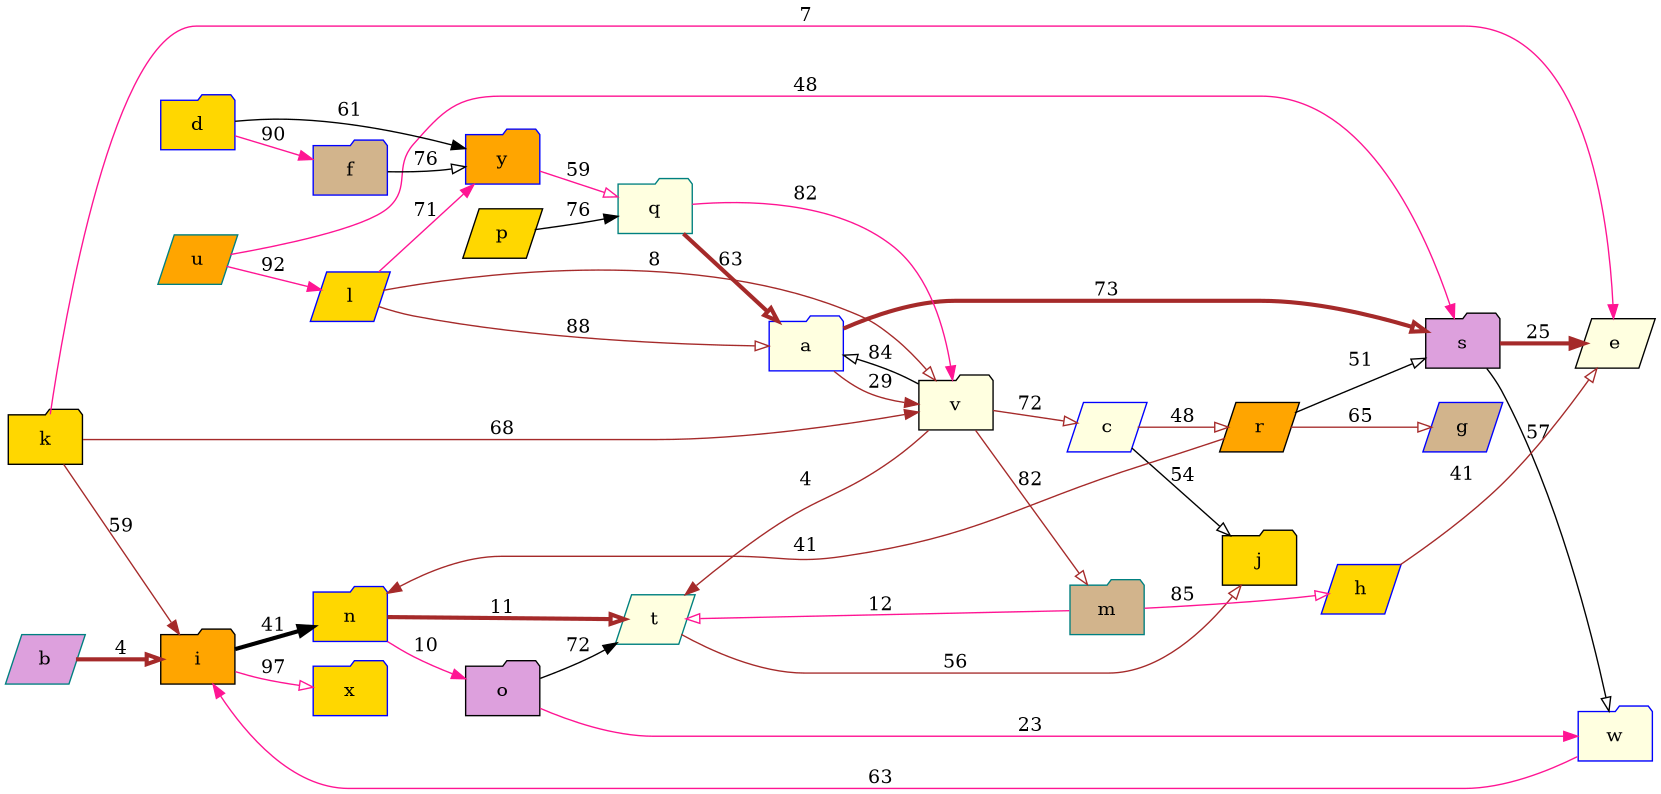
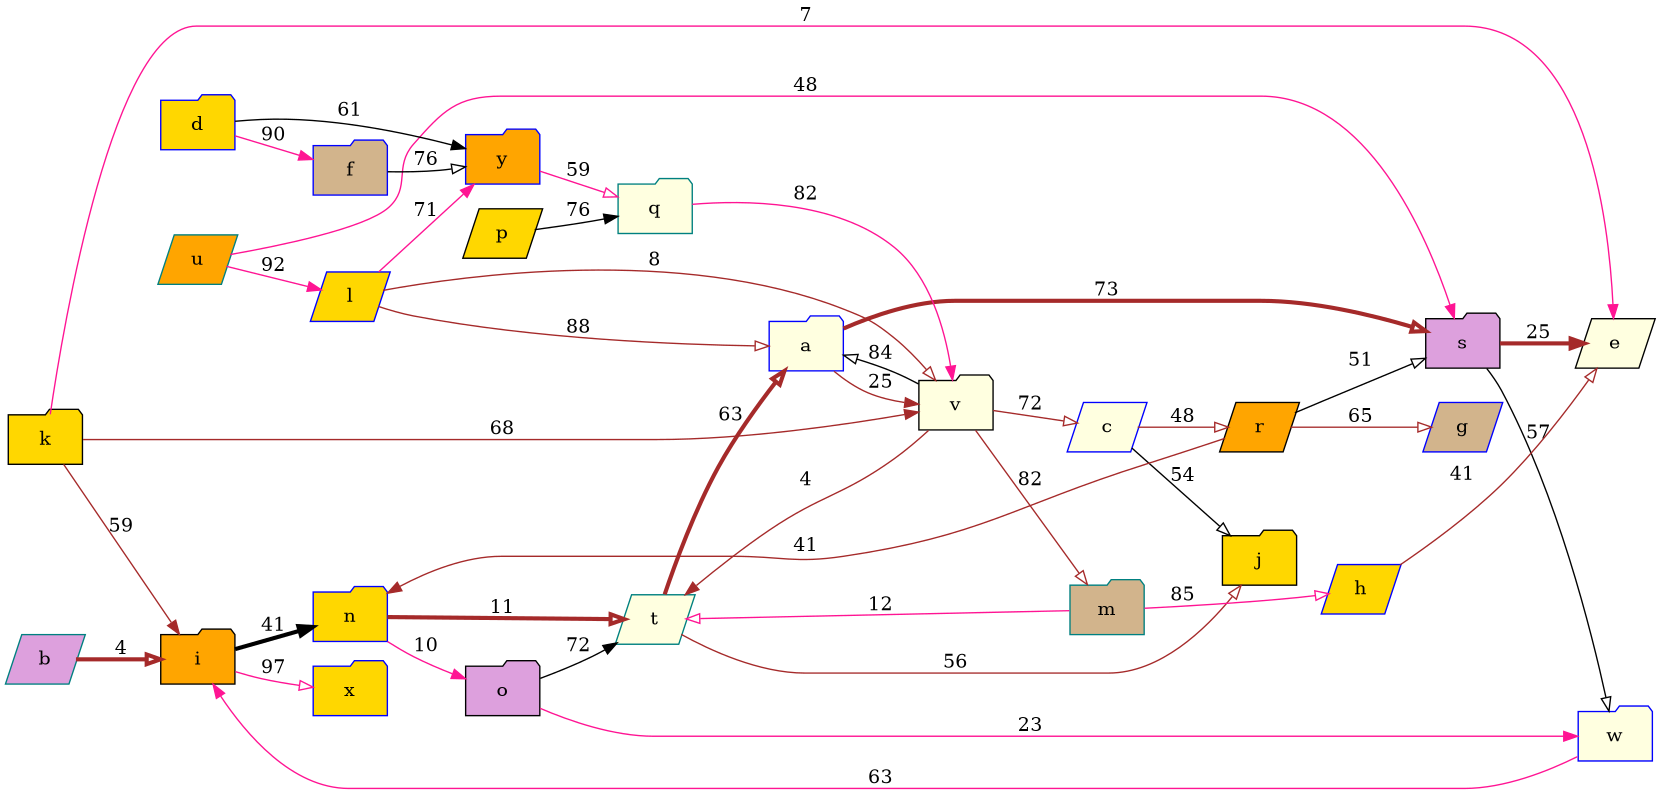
(721, 269) -> (710, 483)
(881, 383) -> (881, 383)
